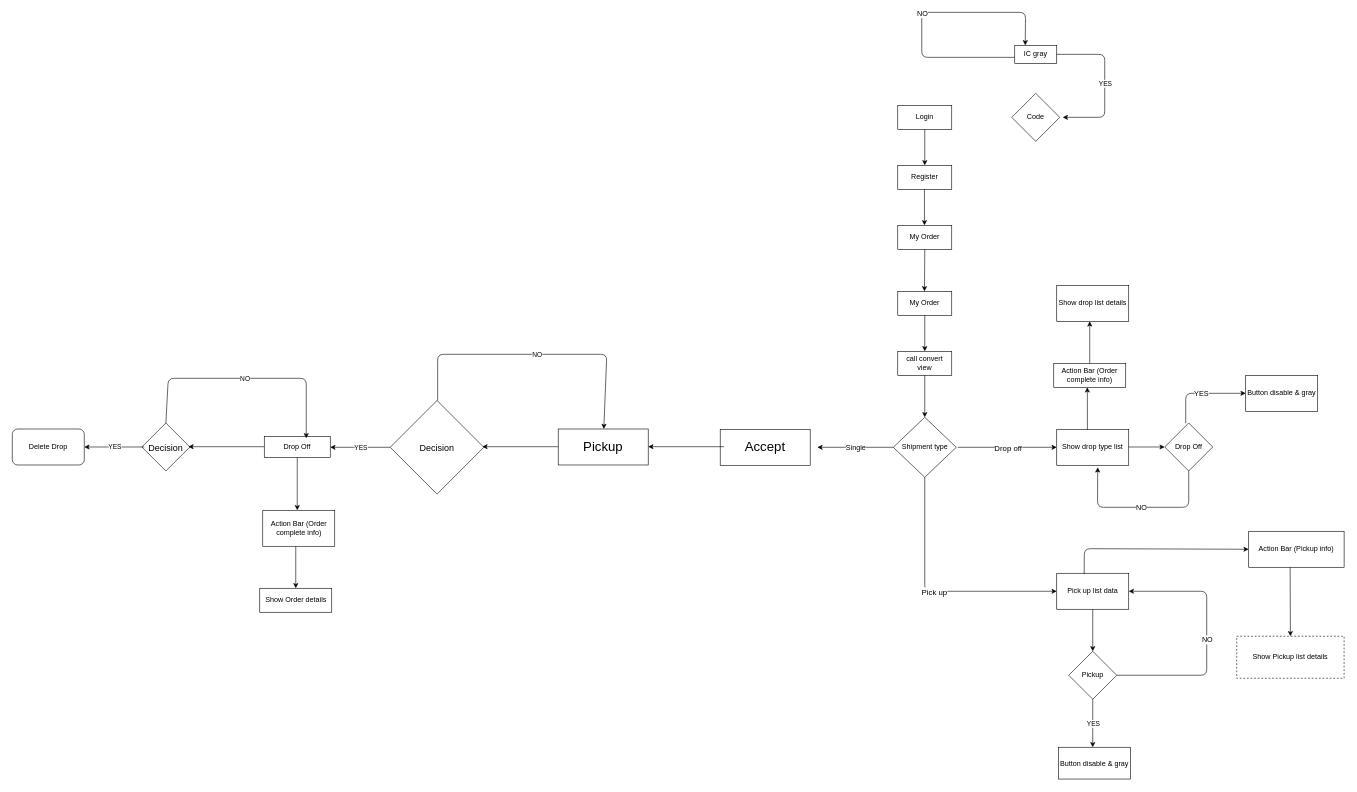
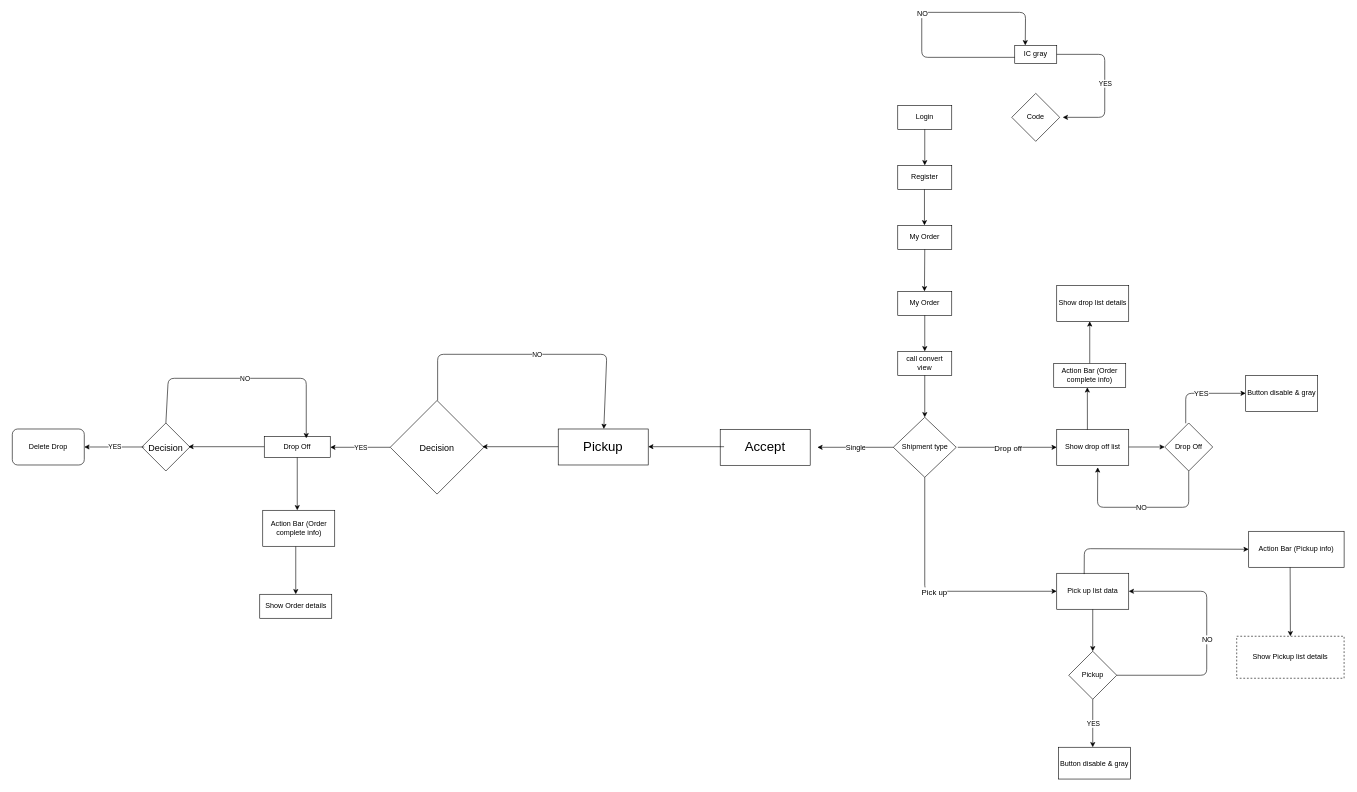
(1093, 447) -> (1093, 447)
(296, 600) -> (296, 606)
